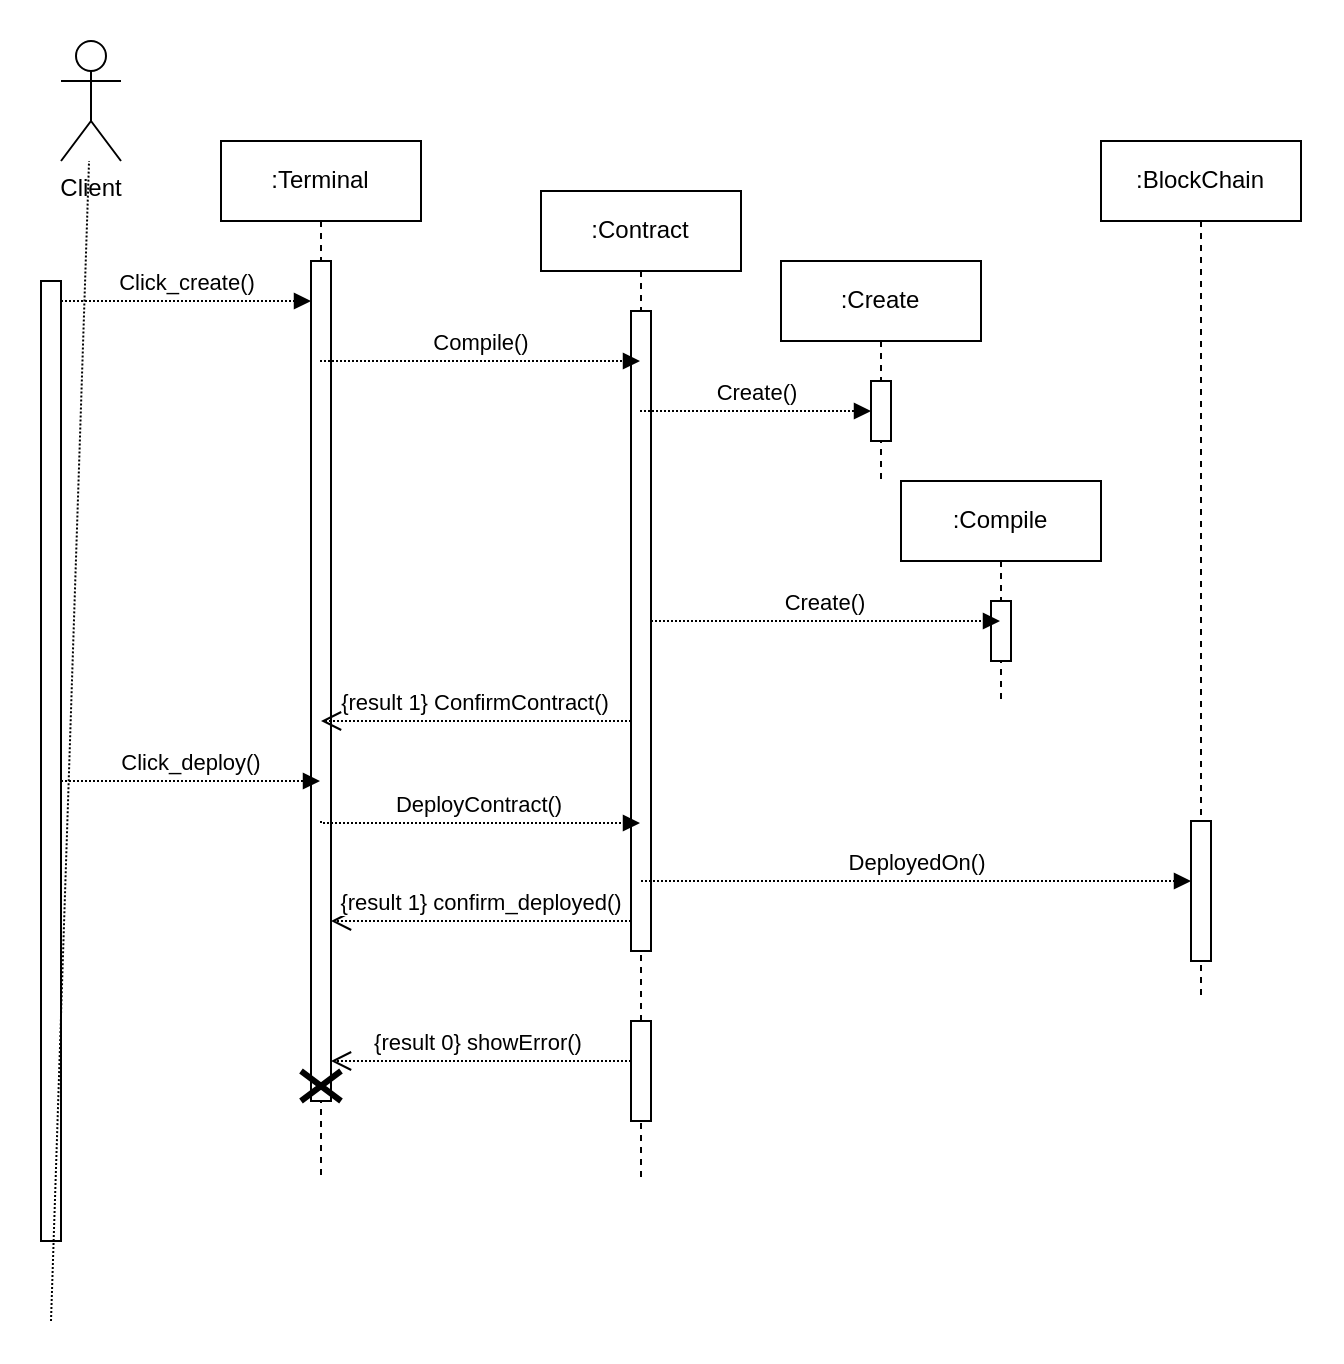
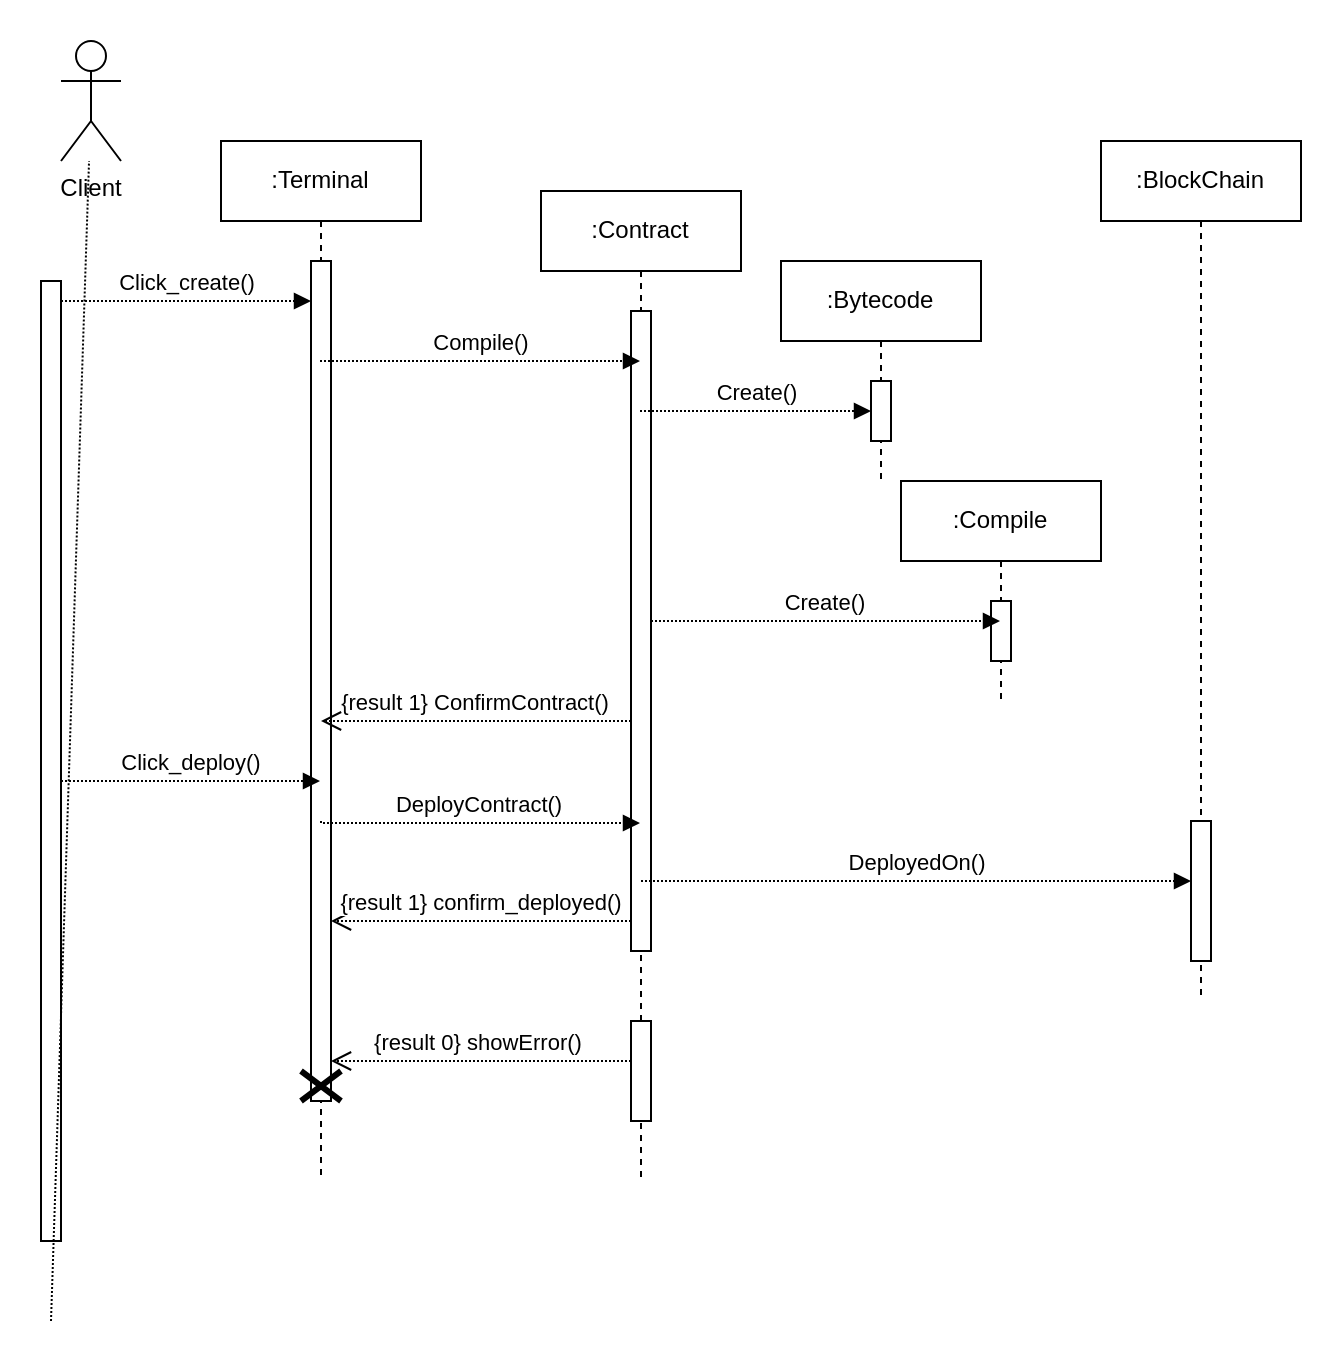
(881, 301) -> (881, 301)
